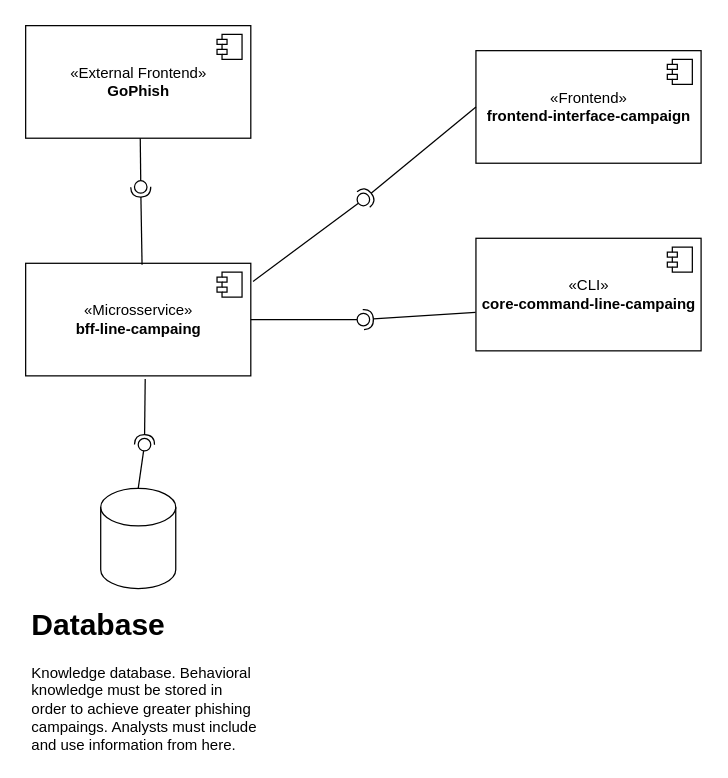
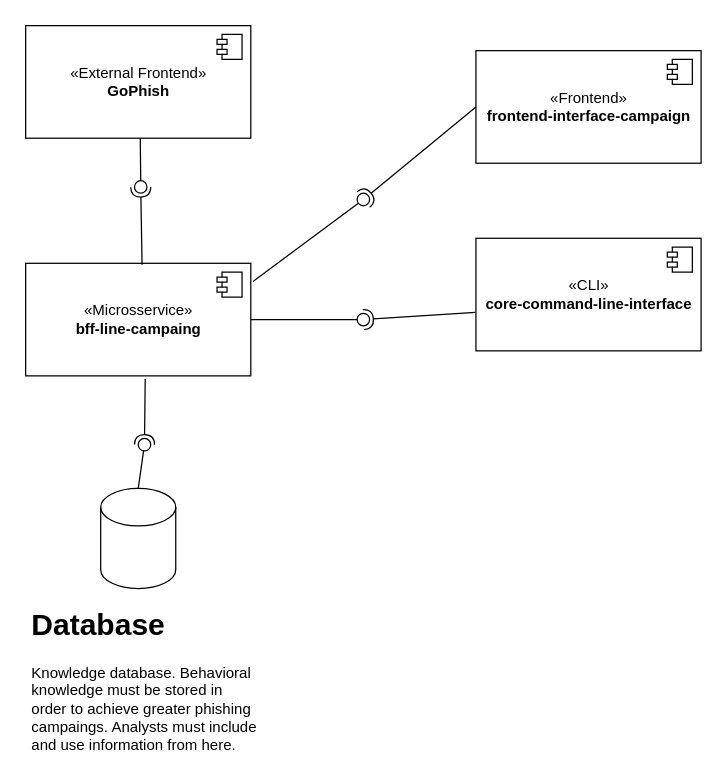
(589, 294) -> (589, 294)
